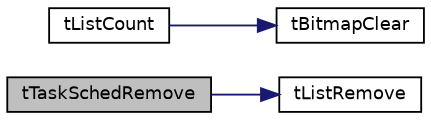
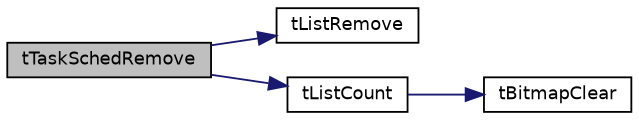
none -> (240, 79)
